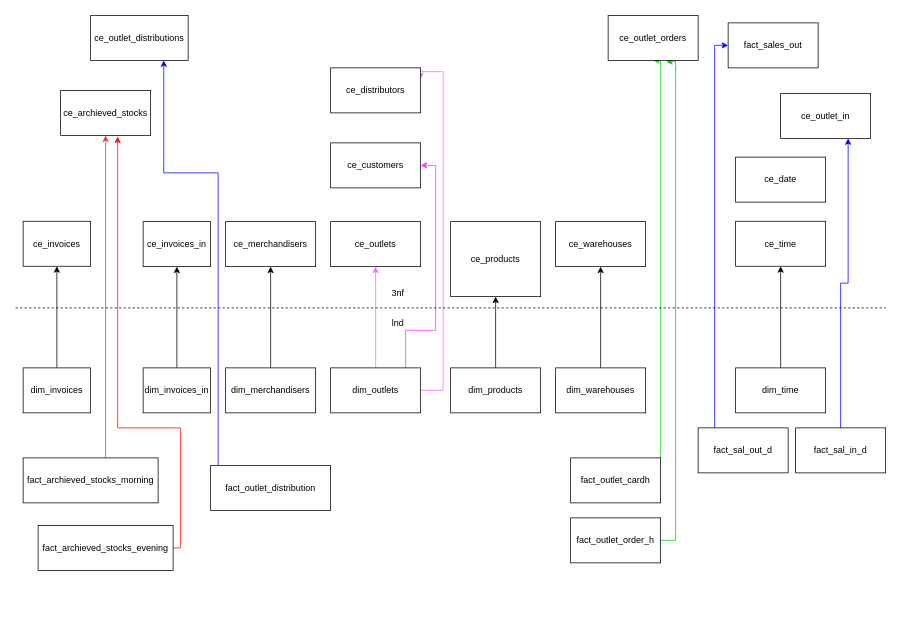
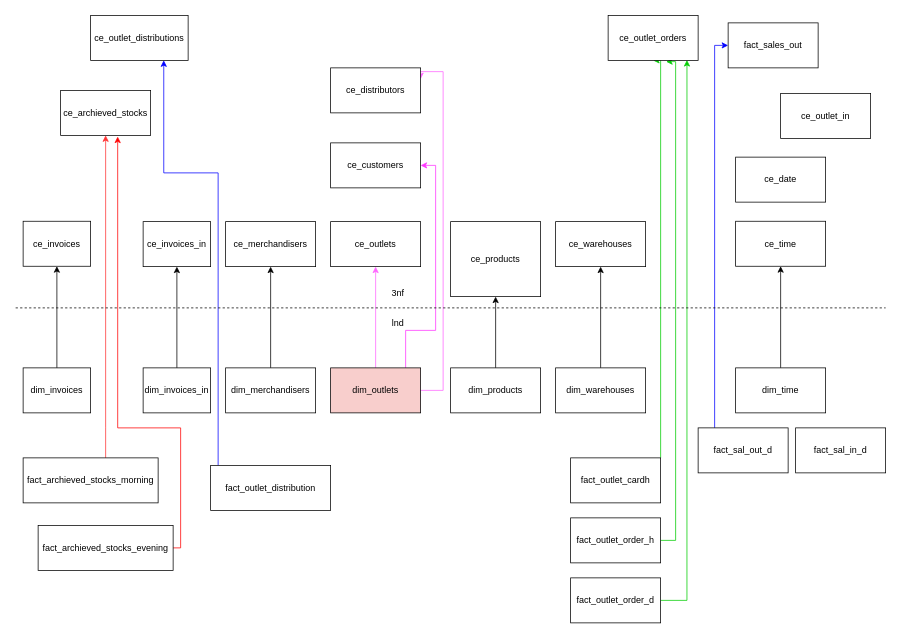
(840, 354) -> none
(375, 390) -> (375, 390)
none -> (615, 600)
none -> (675, 600)
